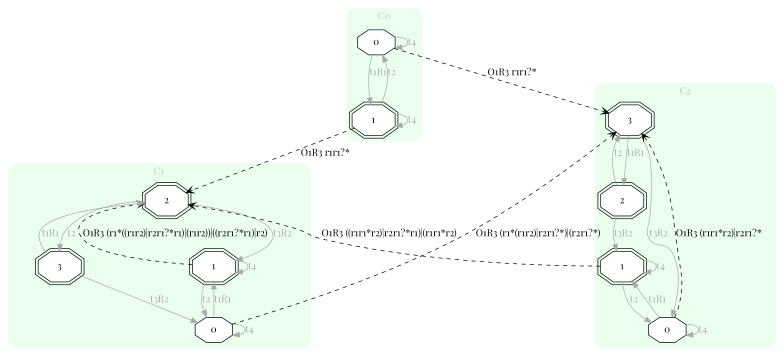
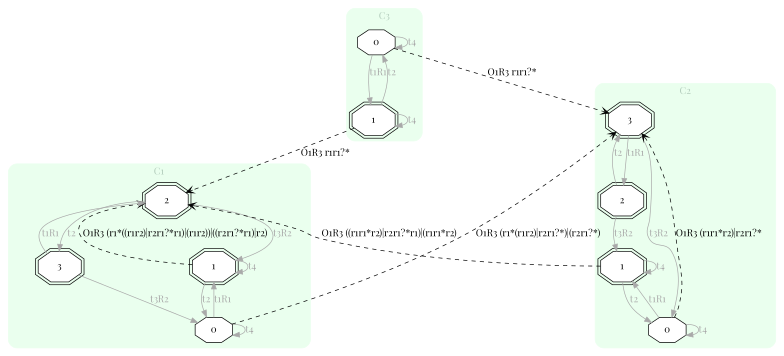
(384, 16) -> (384, 16)
